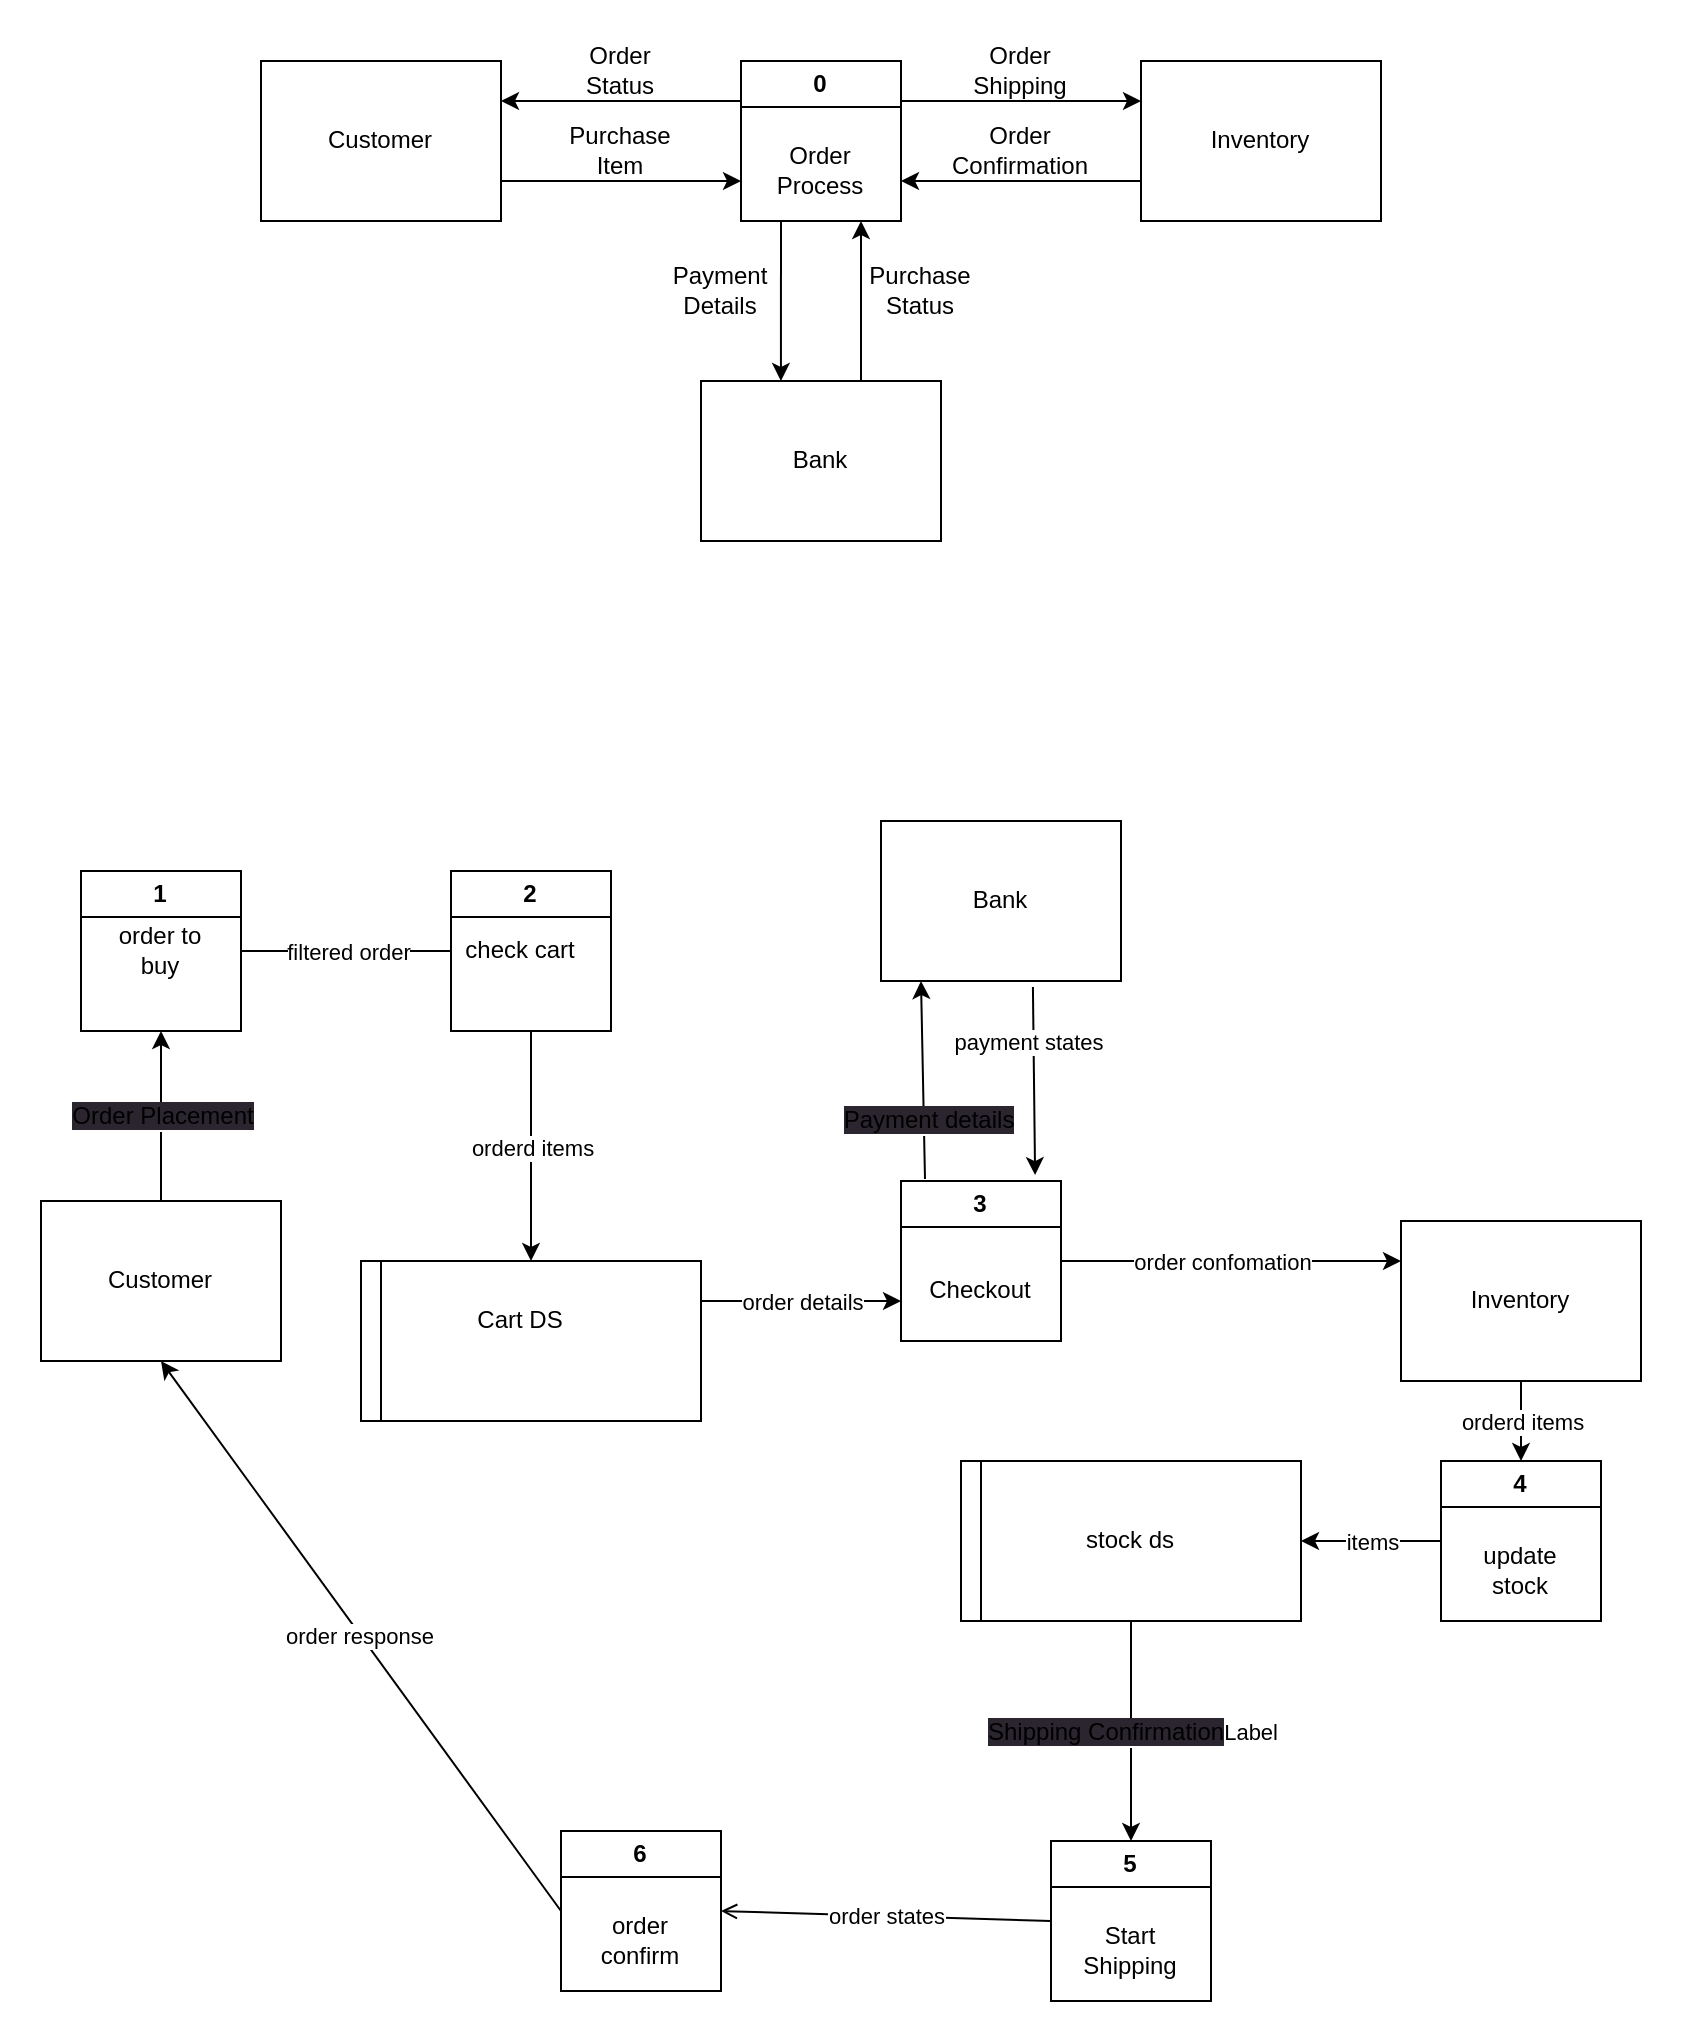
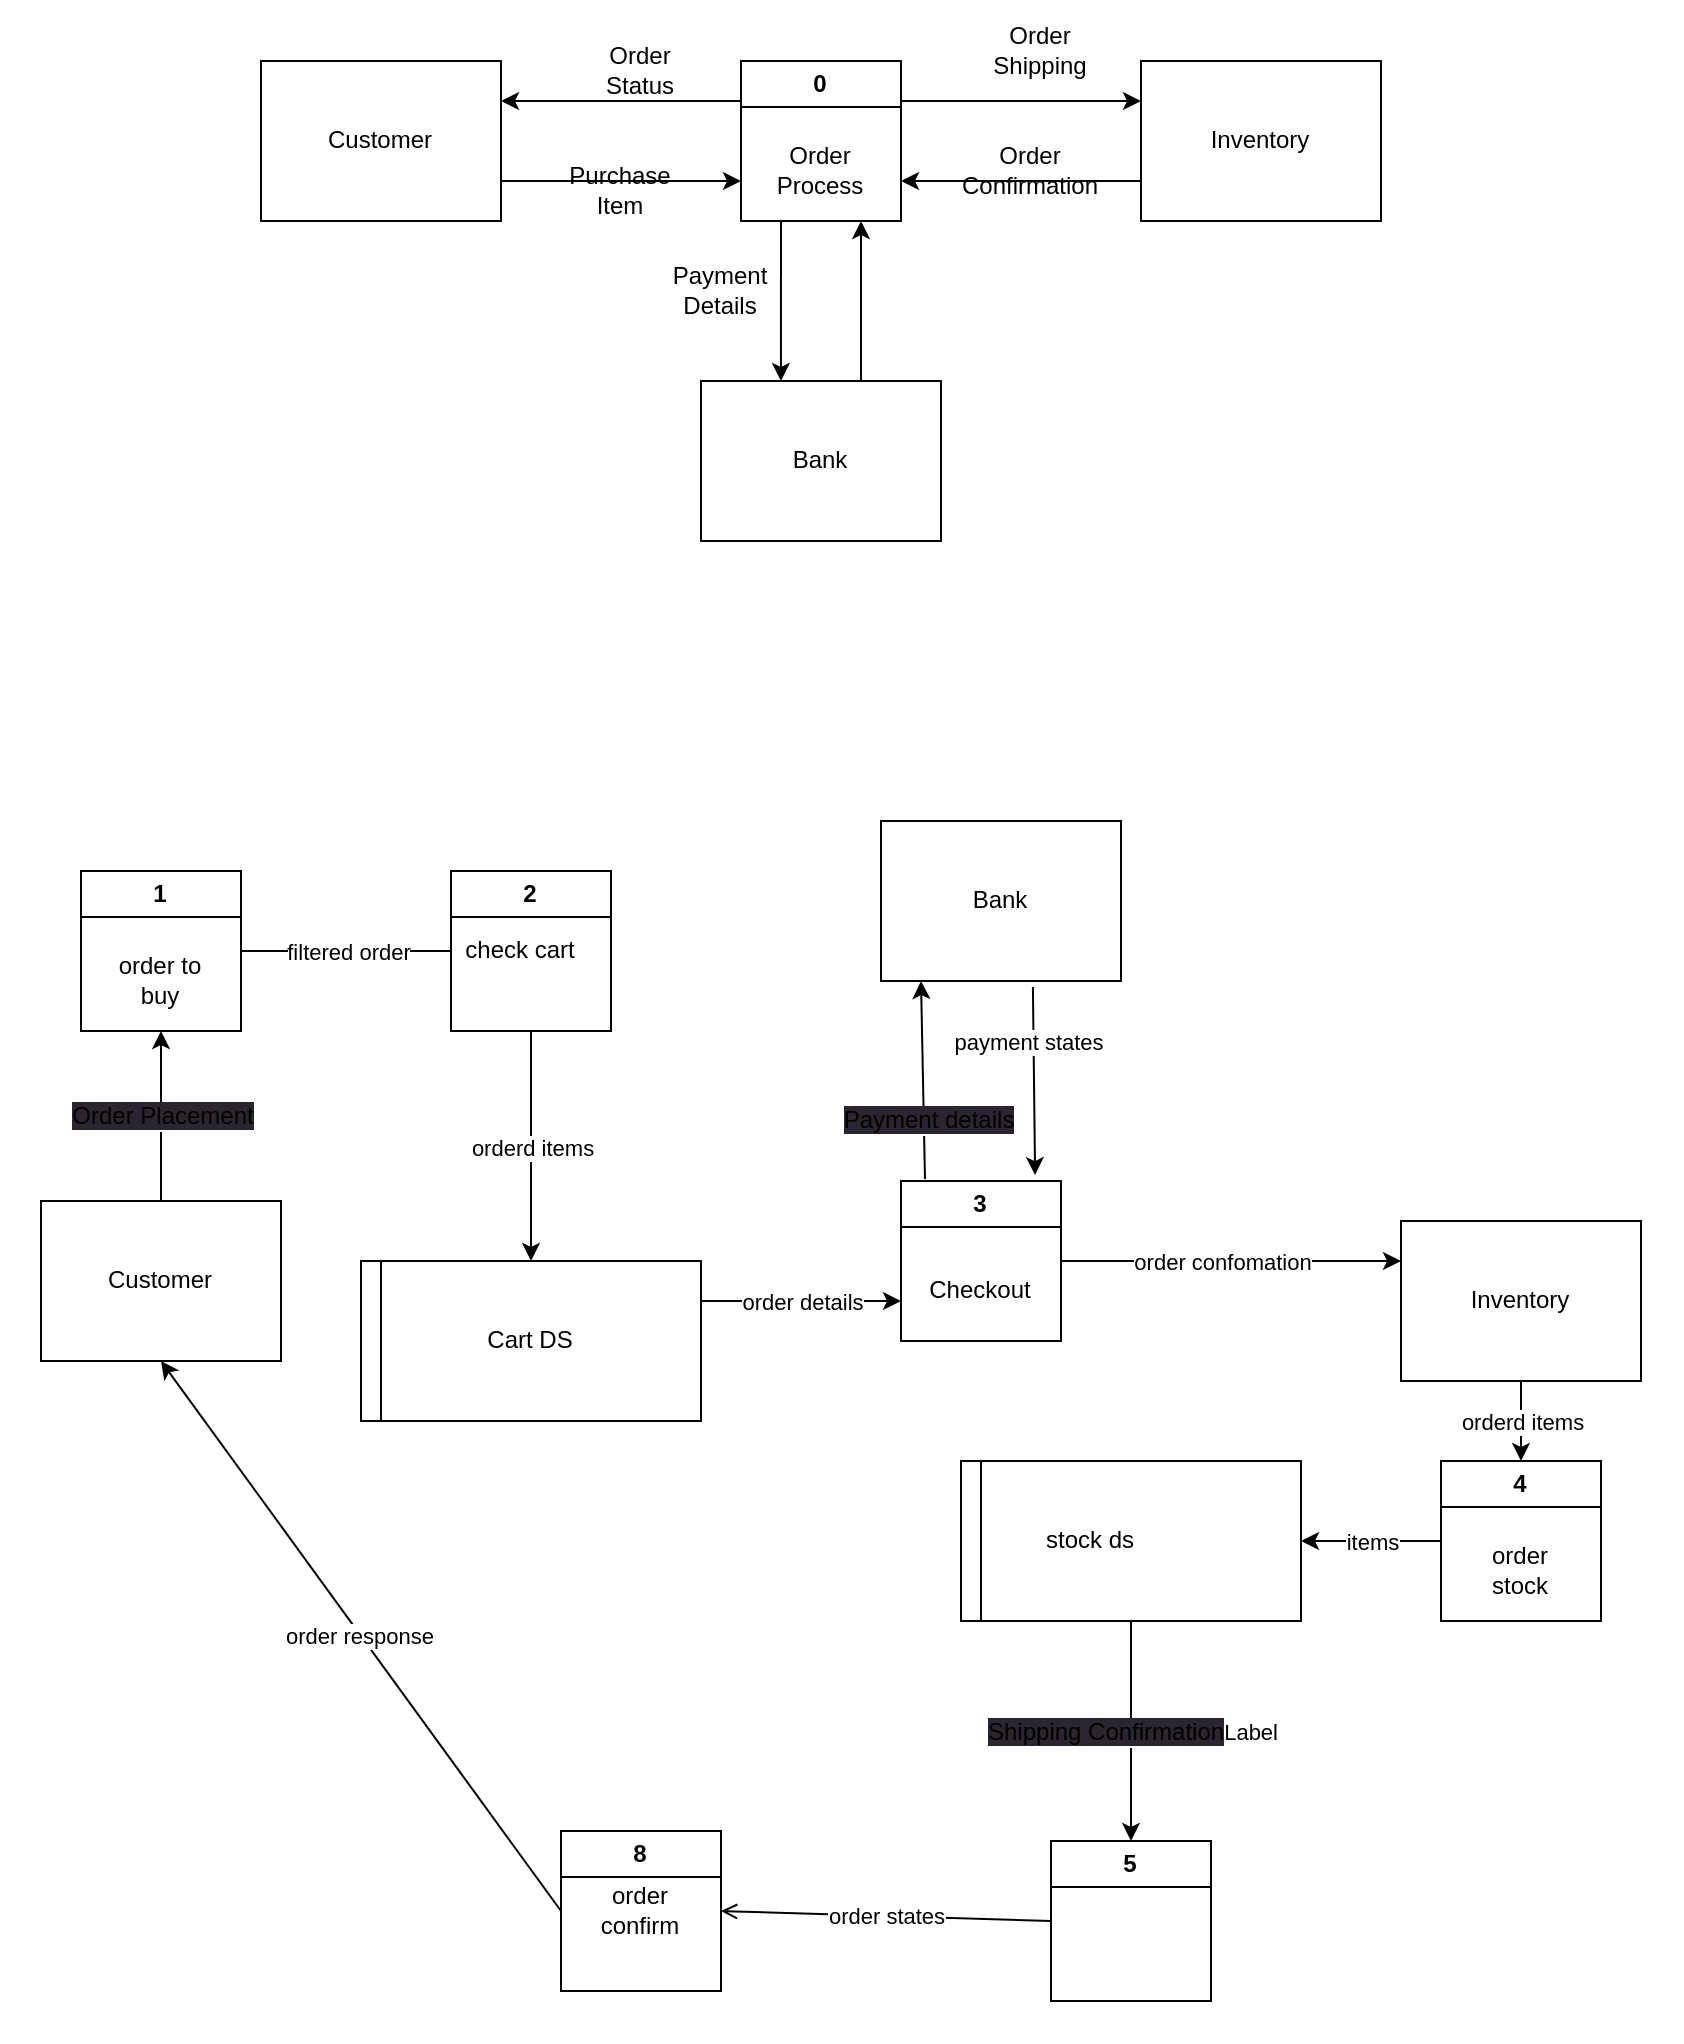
(621, 71) -> (641, 71)
(1021, 71) -> (1041, 51)
(621, 151) -> (621, 191)
(1021, 151) -> (1031, 171)
(921, 291) -> none
(161, 951) -> (161, 981)
(521, 1321) -> (531, 1341)
(1131, 1541) -> (1091, 1541)
(1521, 1571) -> (1521, 1571)
(641, 1855) -> (641, 1855)
(641, 1941) -> (641, 1911)
(1131, 1951) -> none
